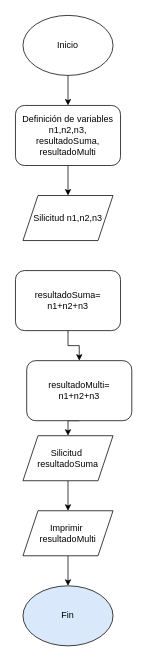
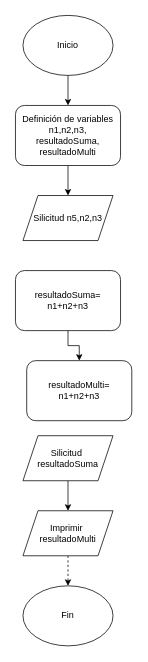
(68, 218) -> (68, 218)
(68, 429) -> none
(68, 567) -> (68, 567)
(68, 615) -> (68, 615)
